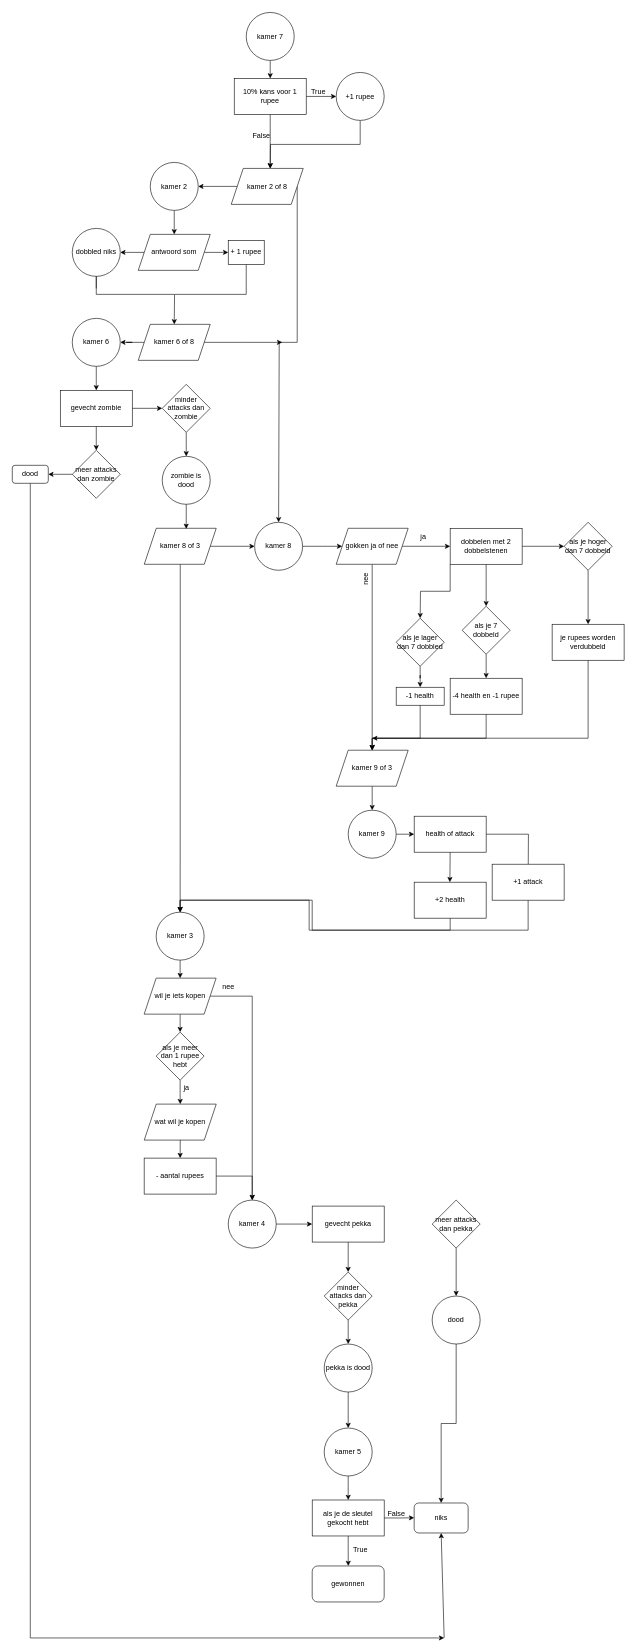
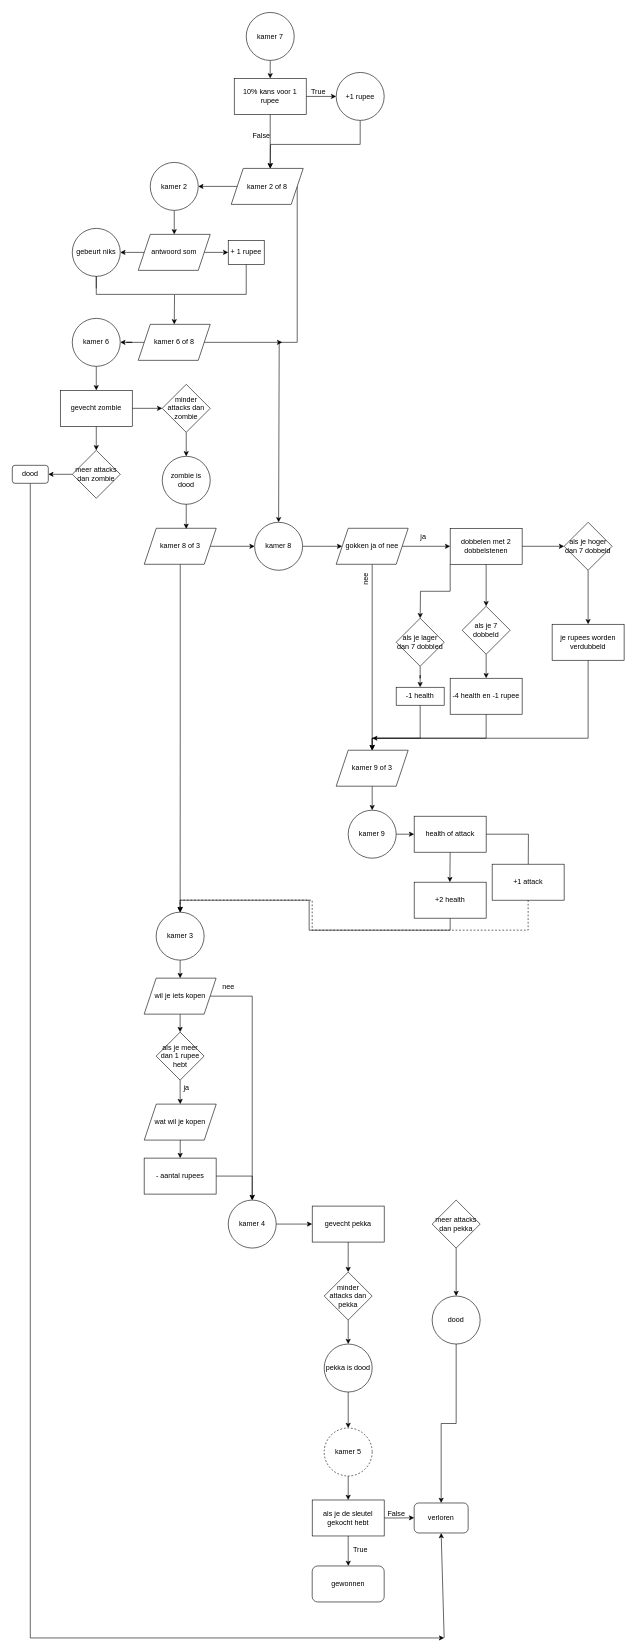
(96, 252) -> (96, 252)
(505, 930) -> (505, 930)
(348, 1452) -> (348, 1452)
(441, 1518) -> (441, 1518)
